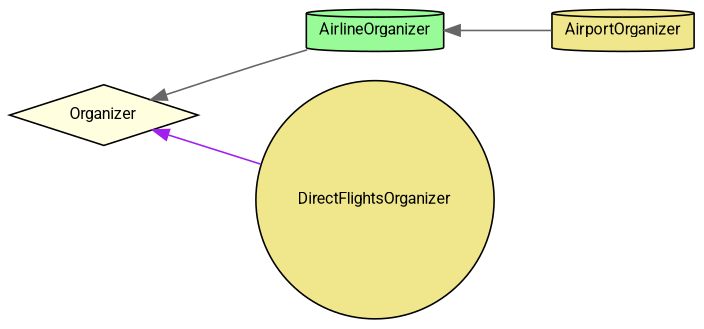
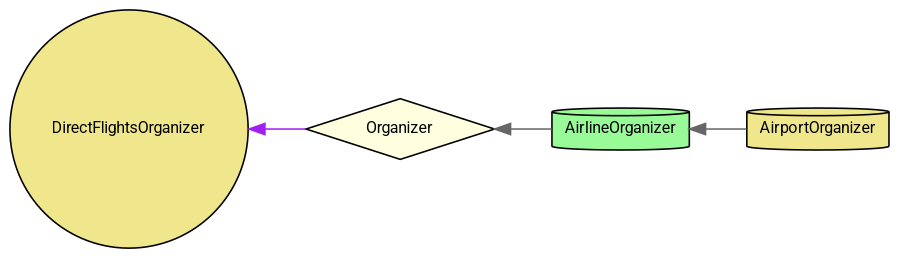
(215, 150) -> (285, 129)
